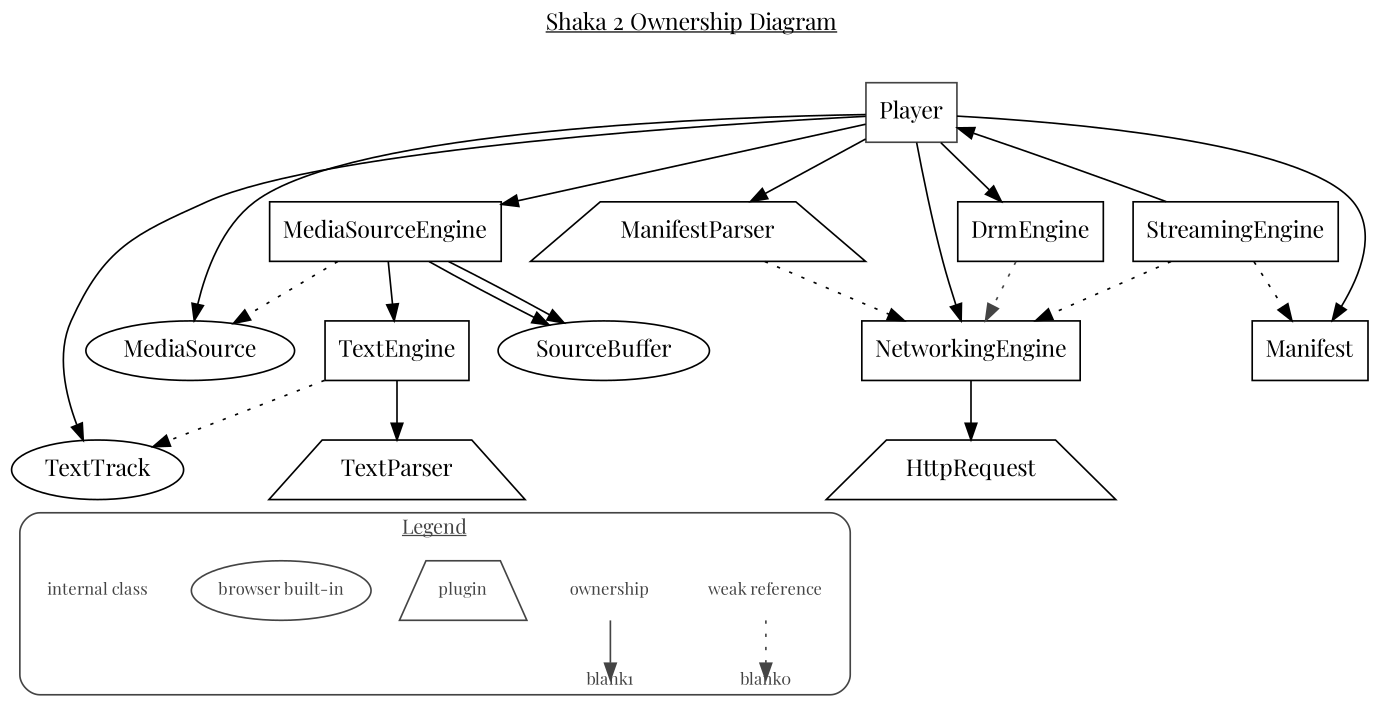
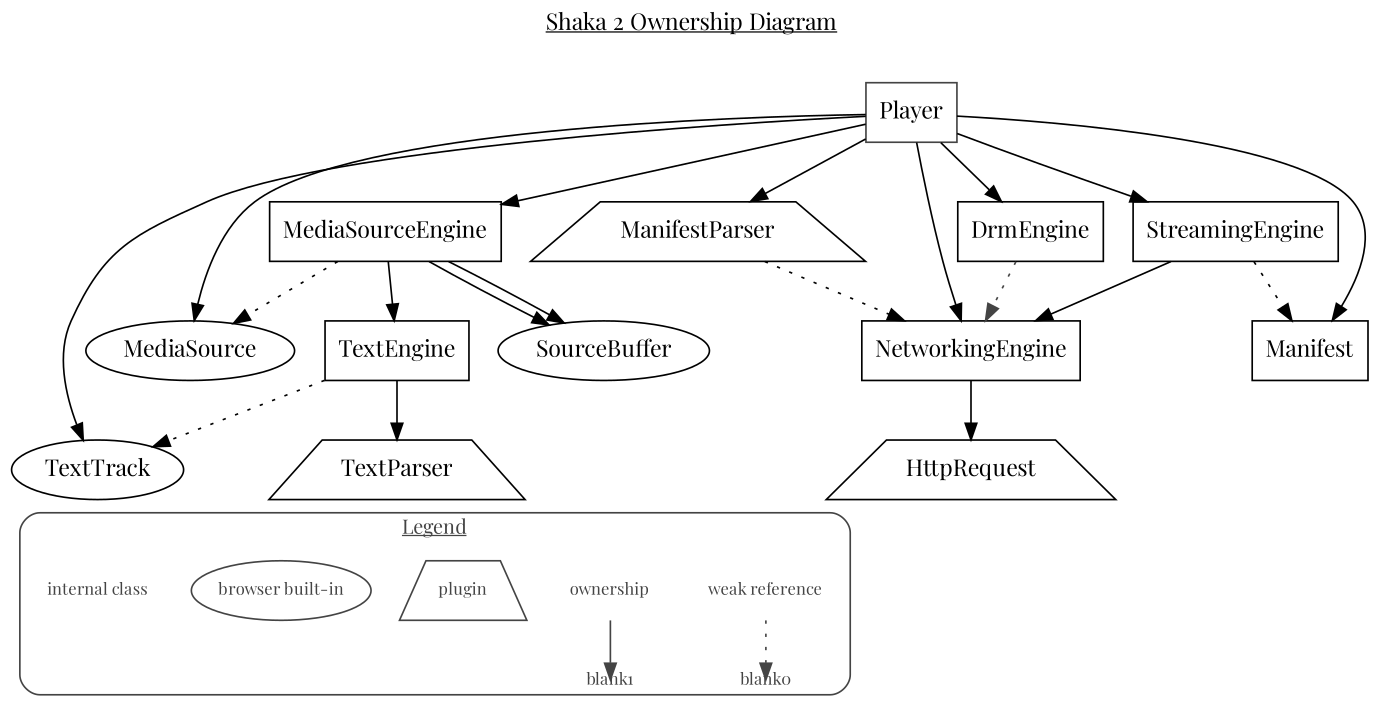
(1070, 167) -> (1044, 165)
(1111, 288) -> (1111, 288)
